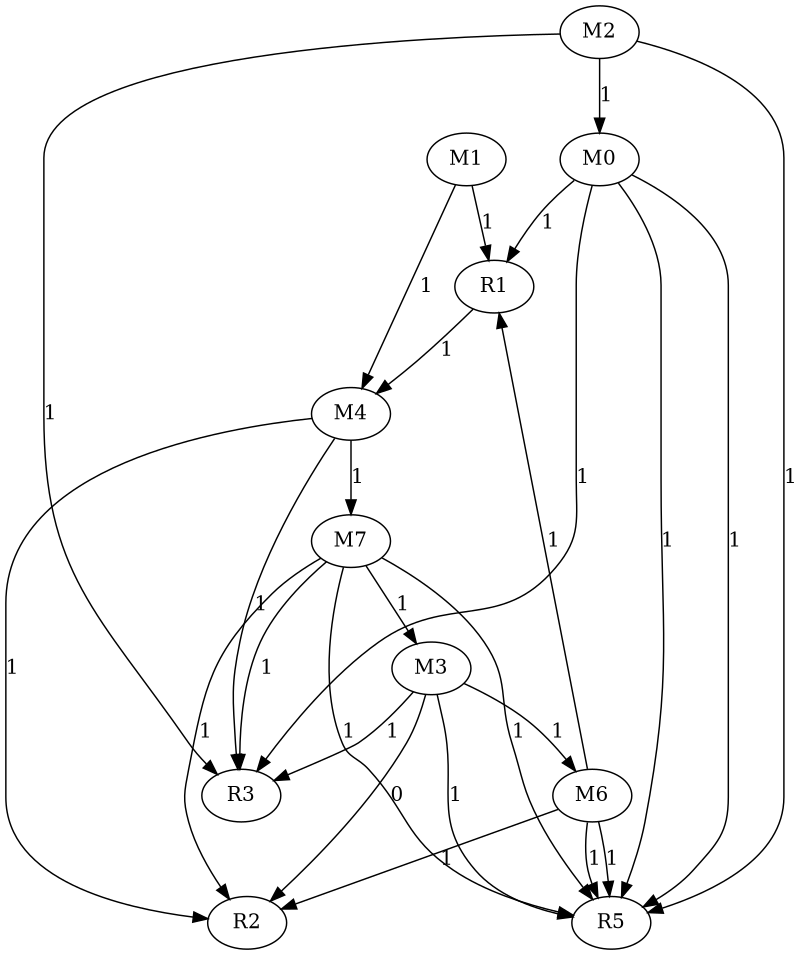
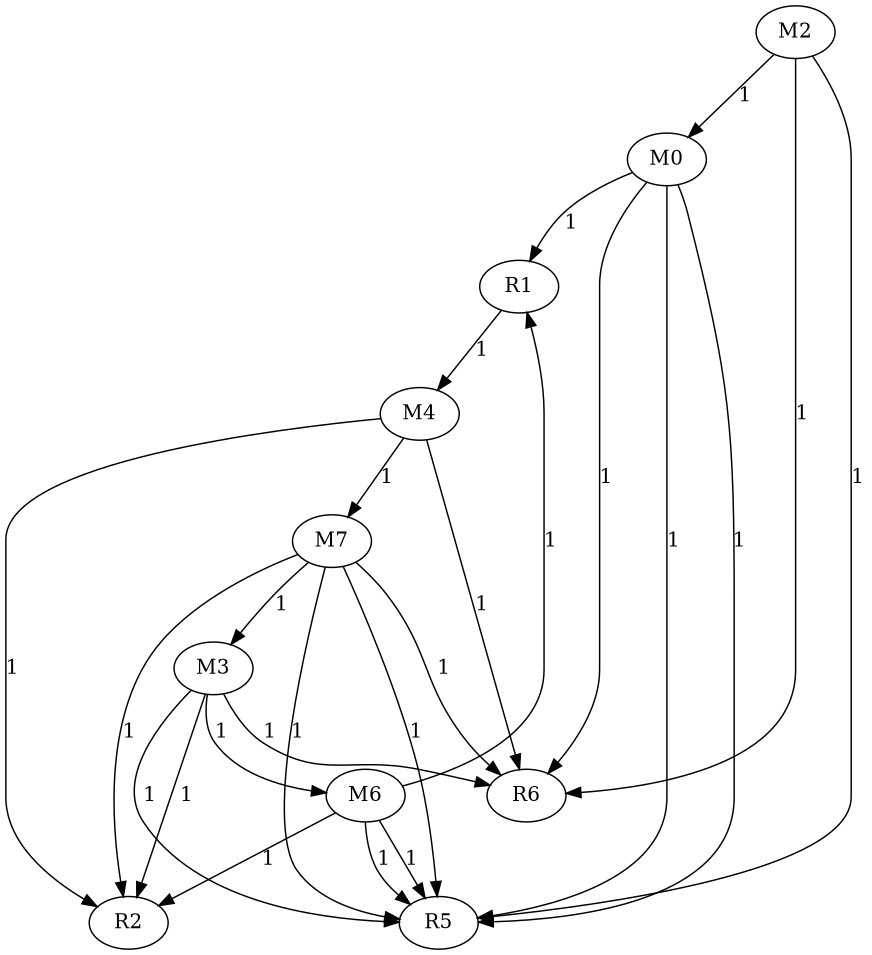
(467, 159) -> none
(241, 796) -> (526, 796)
(398, 796) -> (187, 796)
